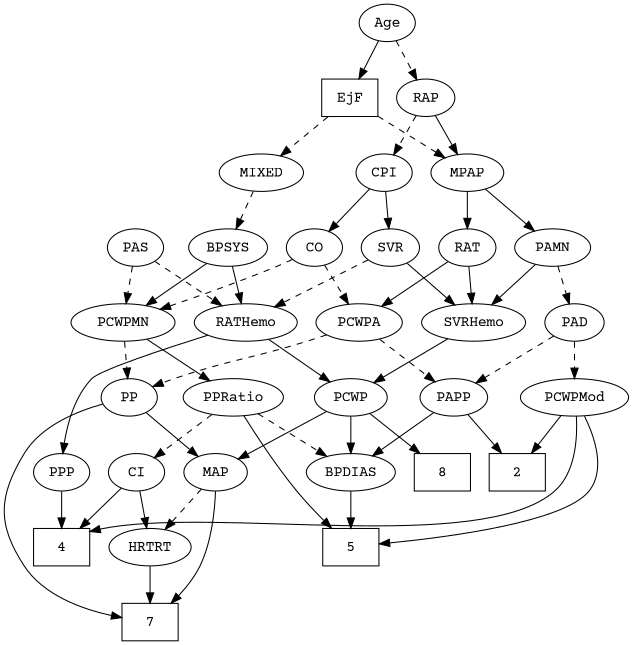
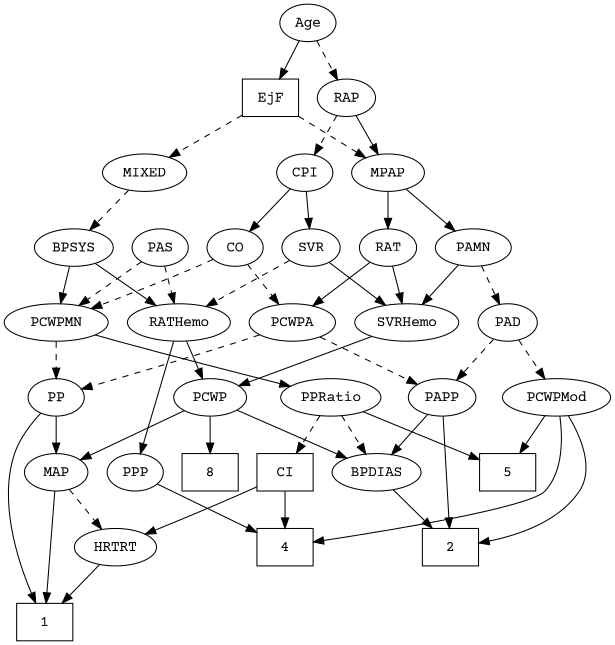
(137, 472) -> (285, 472)
(351, 505) -> (409, 505)
(150, 622) -> (45, 622)
